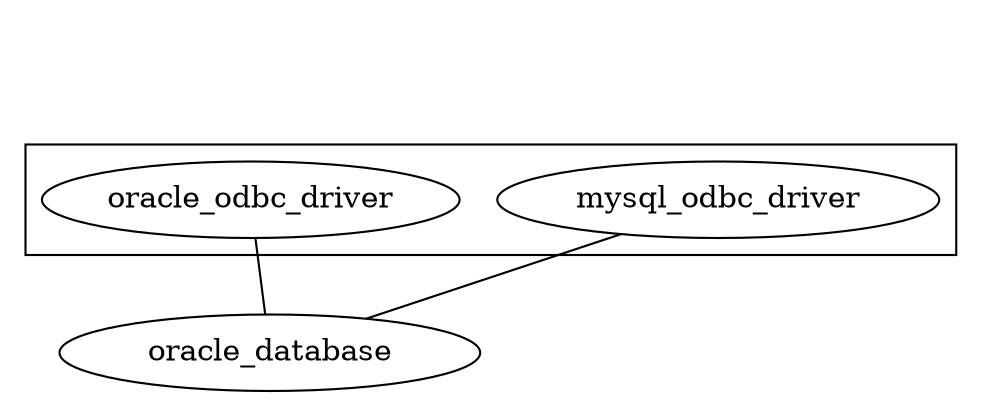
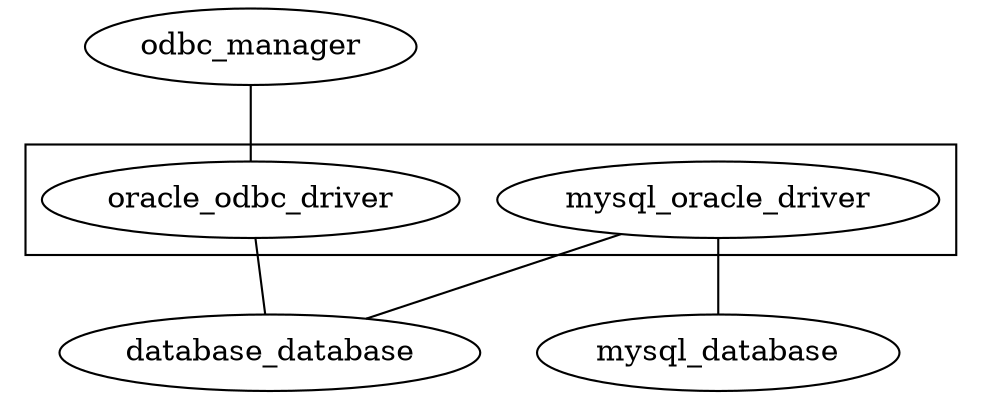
none -> (251, 47)
(718, 200) -> (718, 200)
(270, 353) -> (270, 353)
none -> (718, 353)
